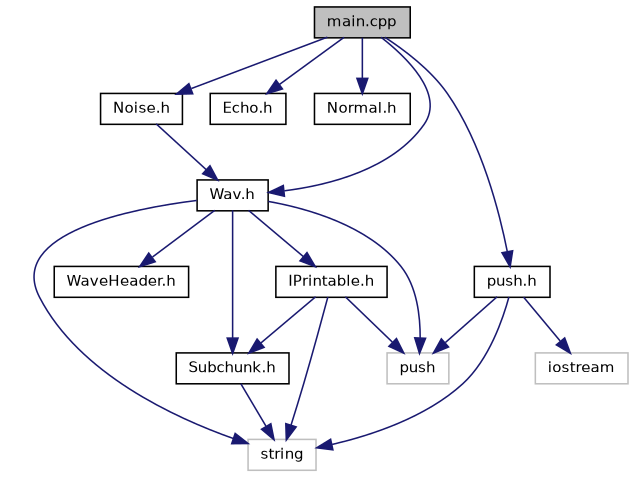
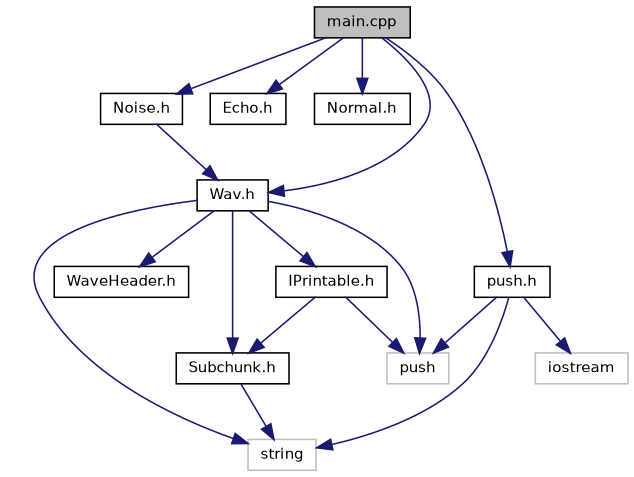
(310, 361) -> none
